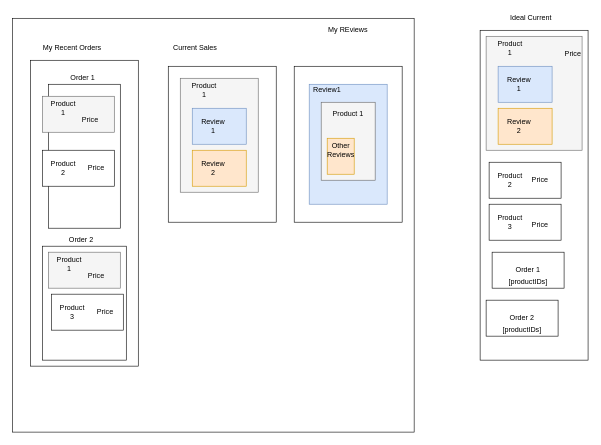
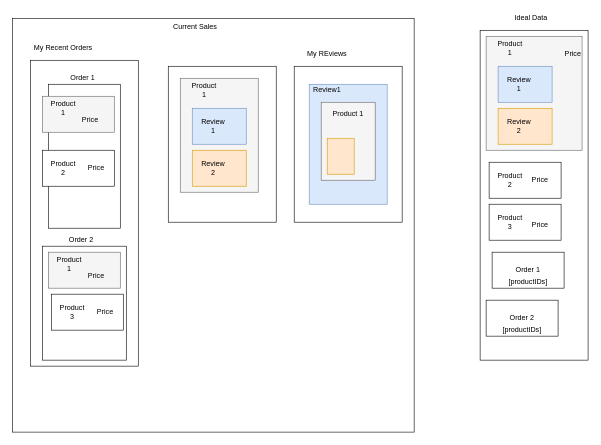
(531, 18) -> (531, 18)
(348, 30) -> (327, 54)
(72, 48) -> (63, 48)
(195, 48) -> (195, 27)
(341, 150) -> none
